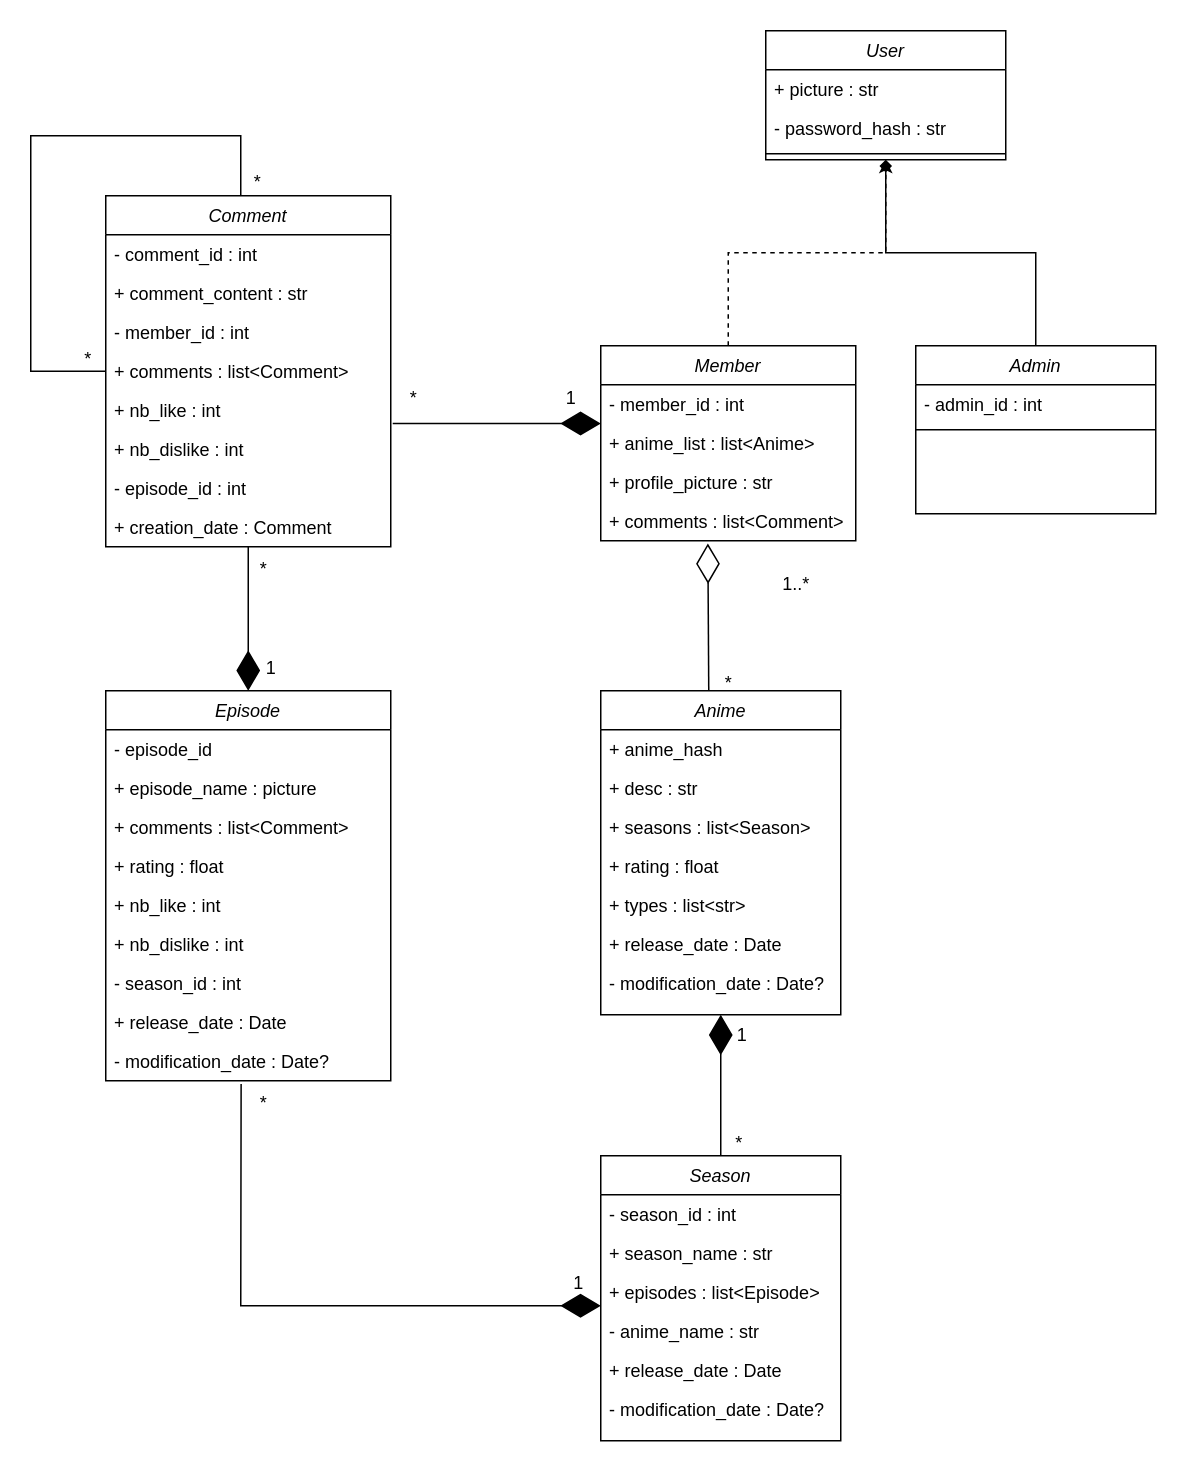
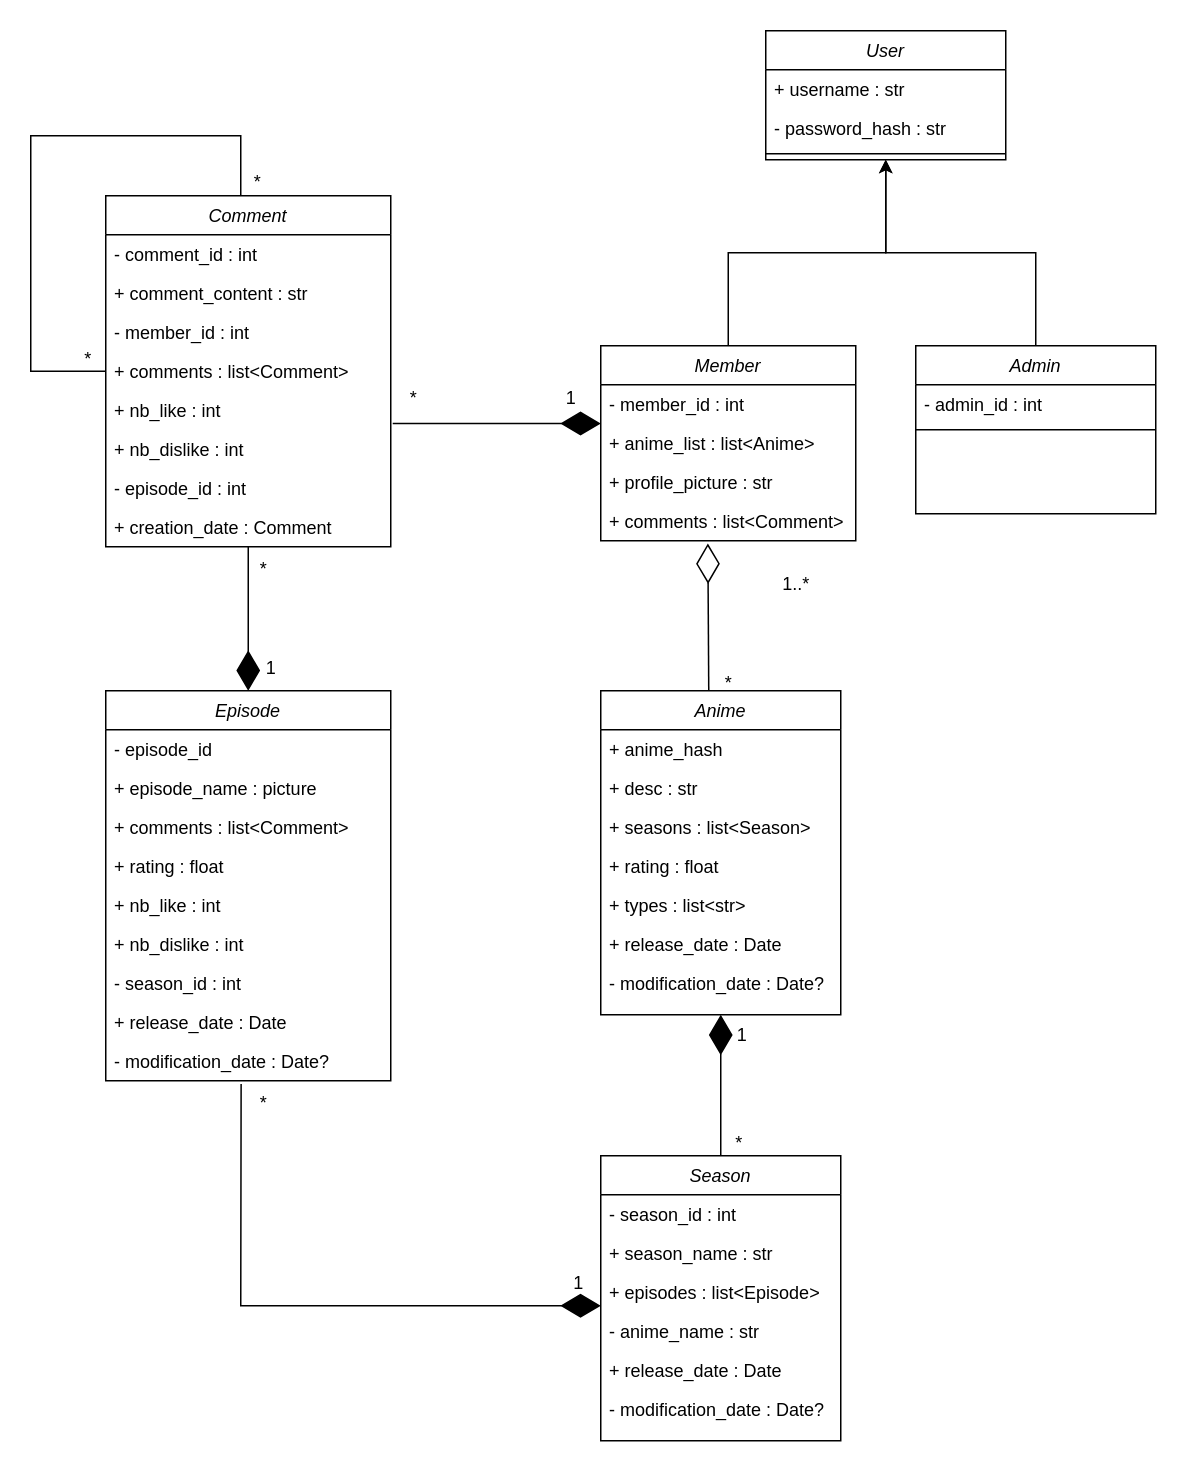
(838, 90) -> (845, 90)
(761, 253) -> (761, 253)
(886, 253) -> (886, 253)
